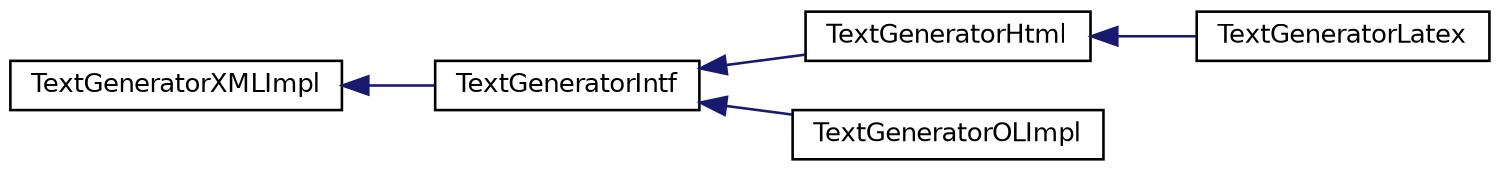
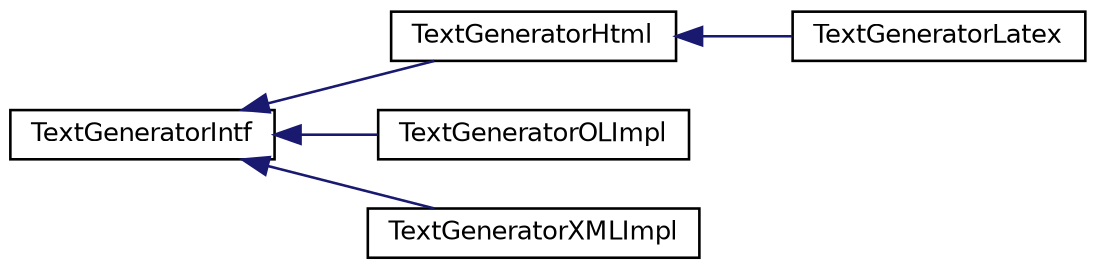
(402, 85) -> (351, 187)
